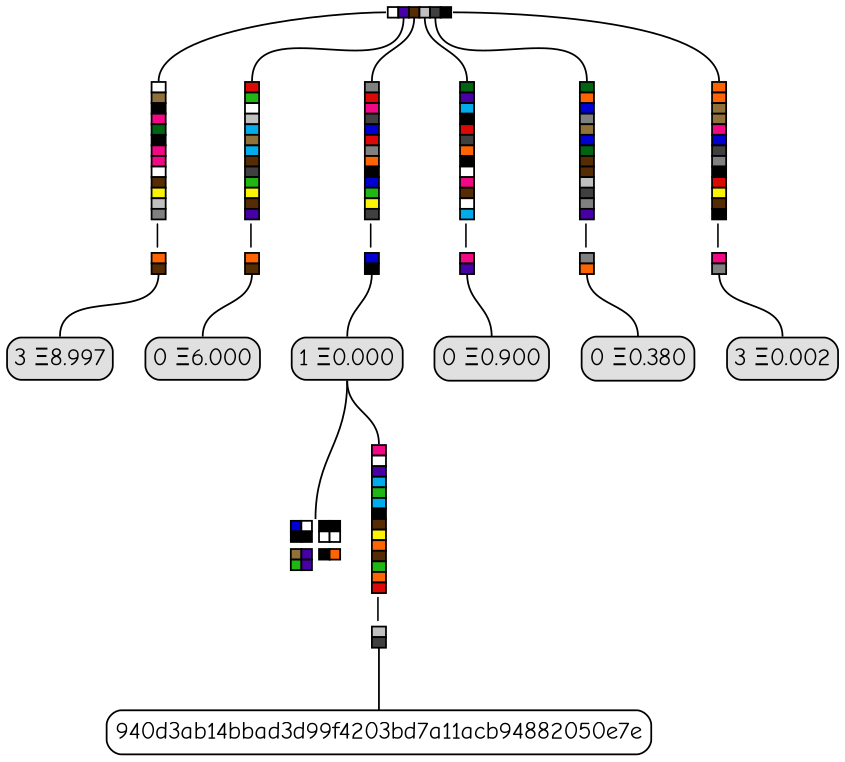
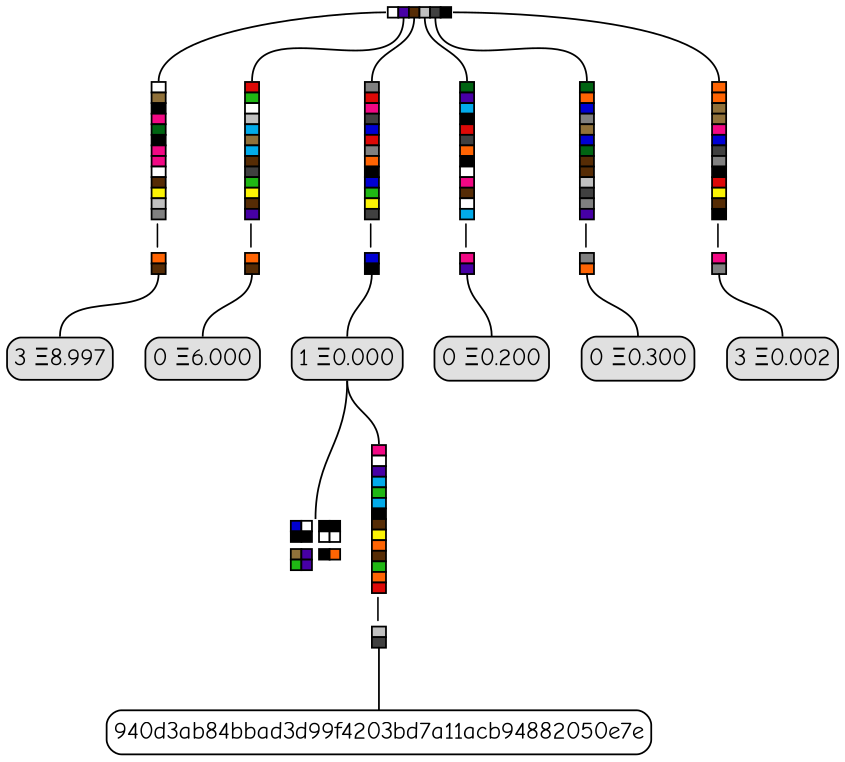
(492, 359) -> (492, 359)
(638, 359) -> (638, 359)
(379, 732) -> (379, 732)
